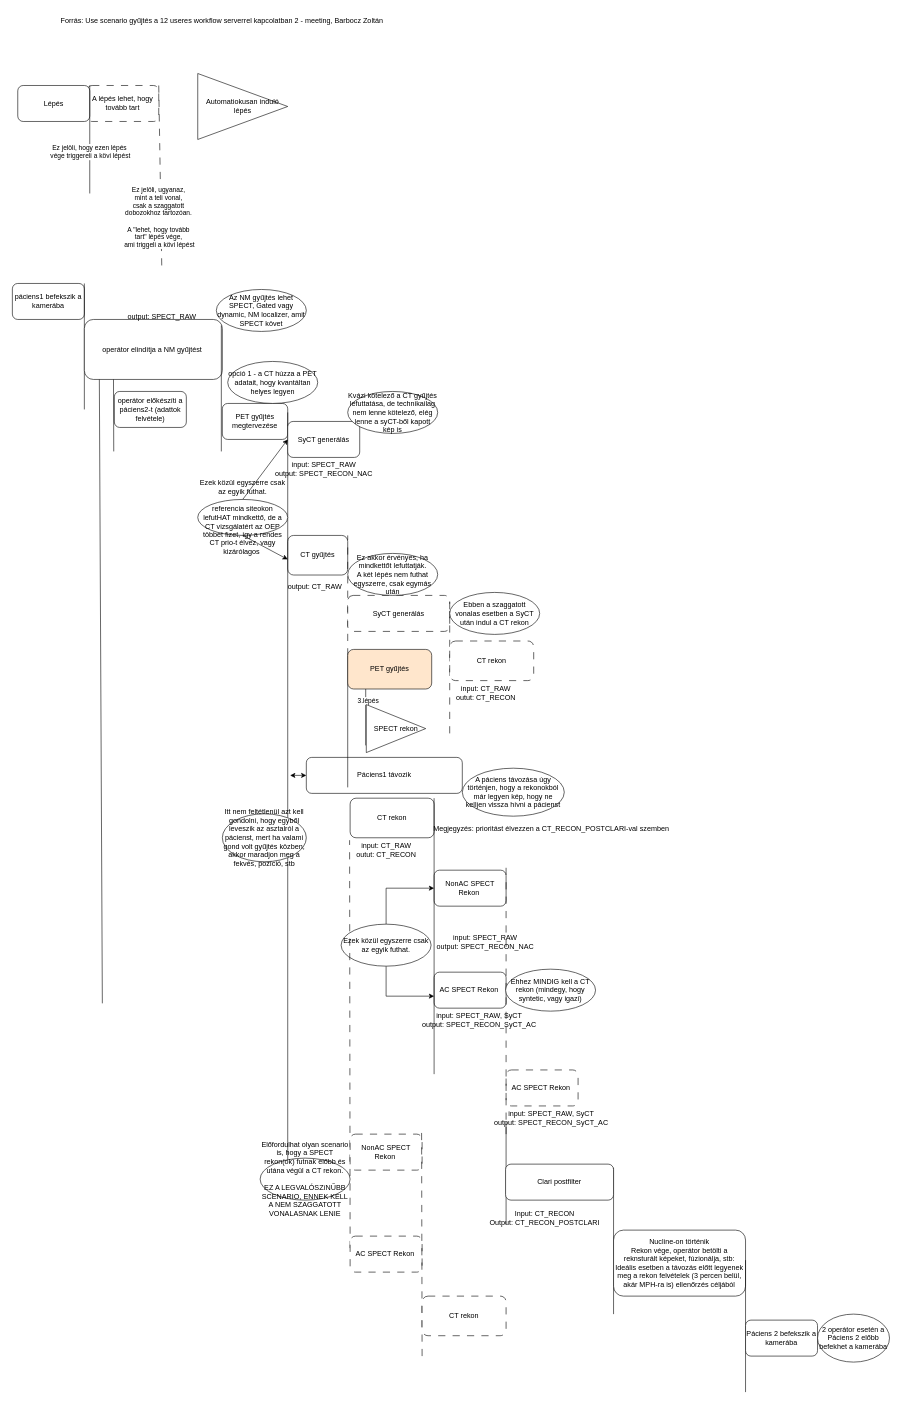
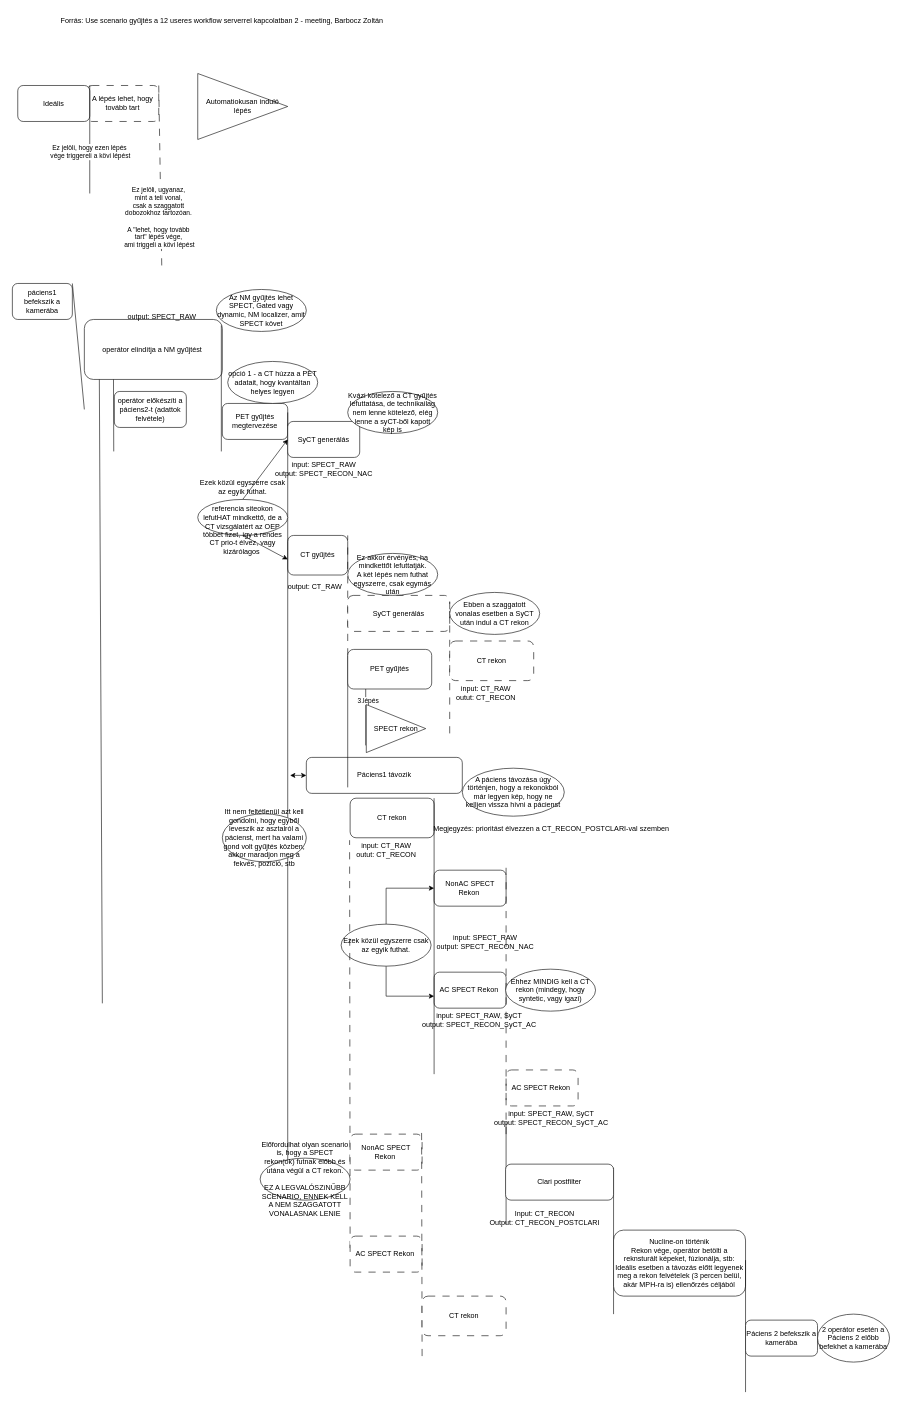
(54, 104) -> (54, 104)
(48, 302) -> (42, 302)
(390, 669) -> (390, 669)
